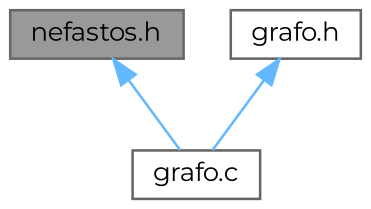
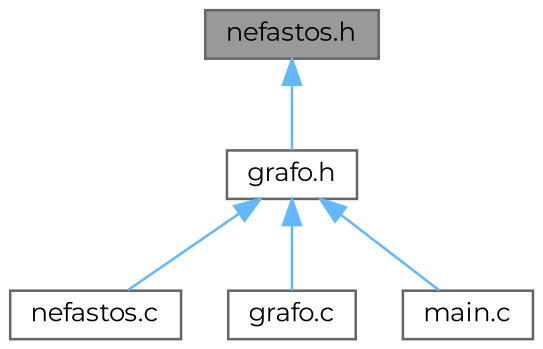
(154, 115) -> (292, 118)
none -> (96, 315)
none -> (468, 315)
